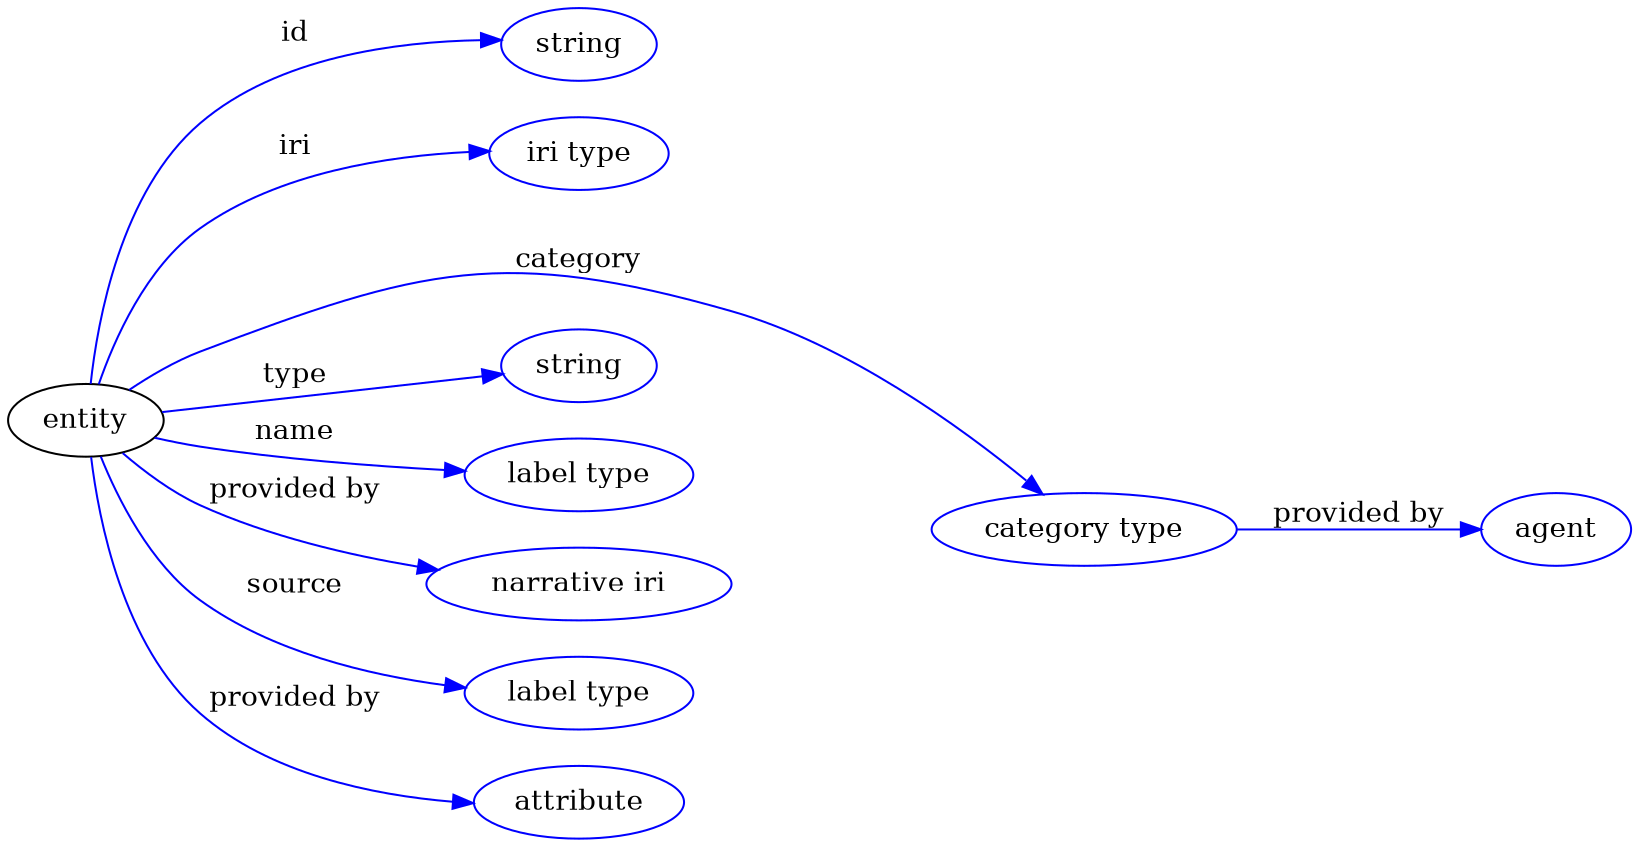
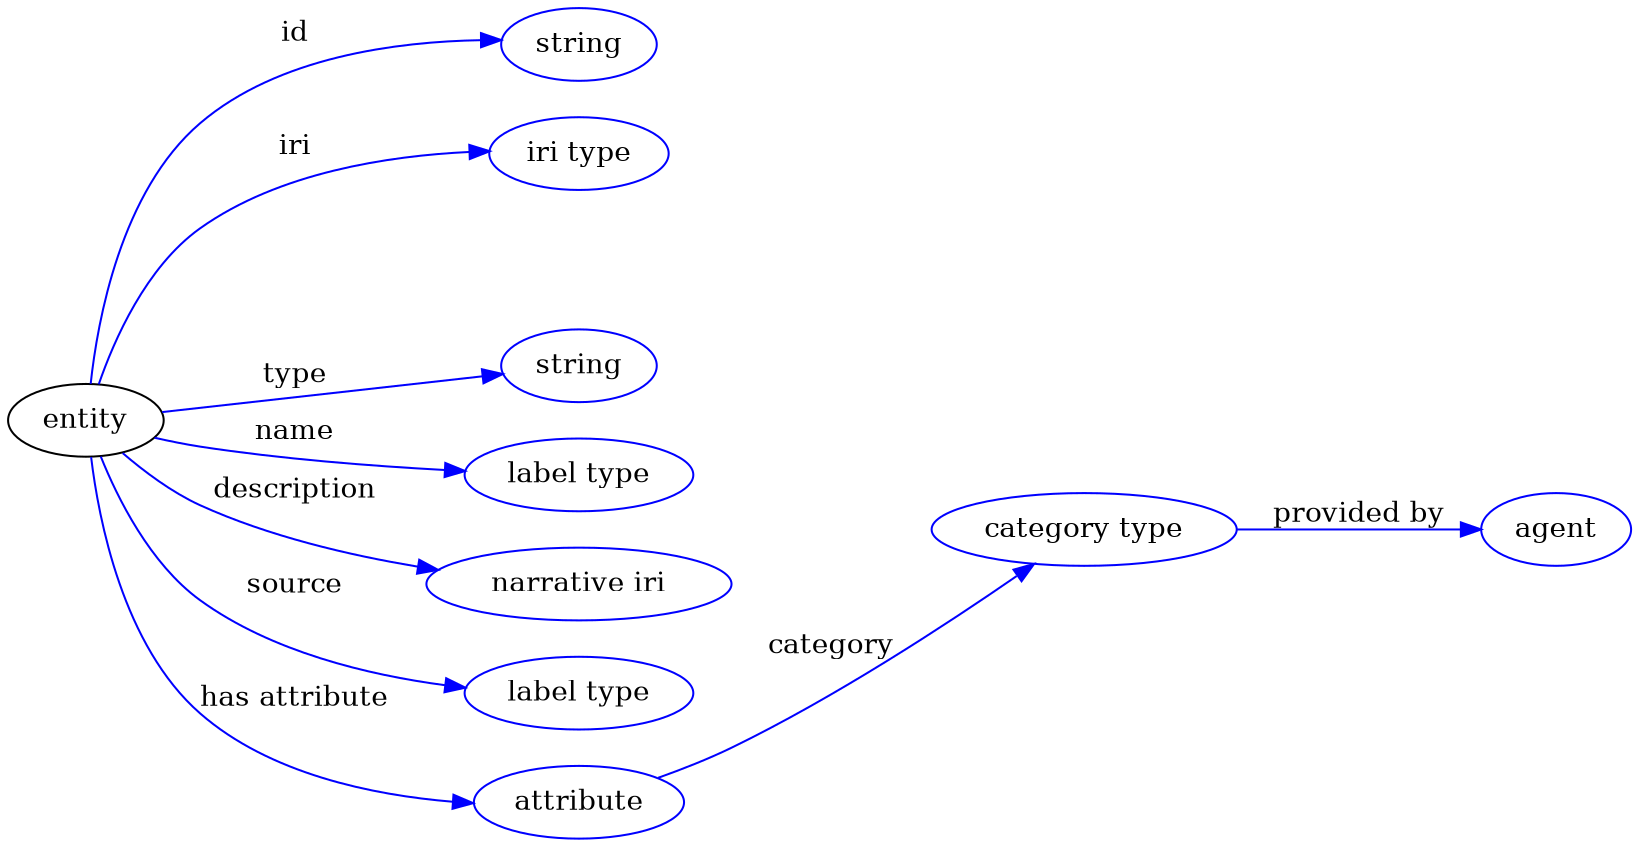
(592, 280) -> (843, 687)
(295, 490) -> (295, 490)
(295, 698) -> (295, 698)
